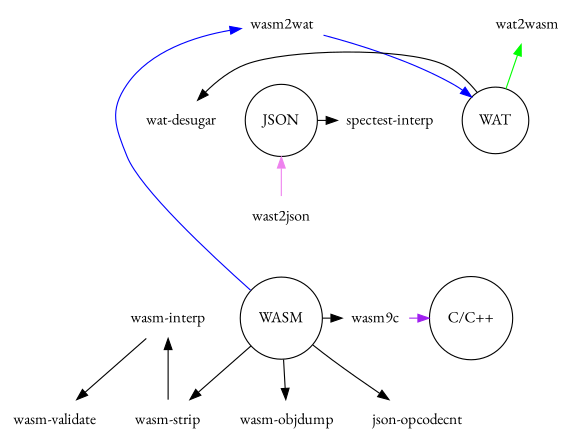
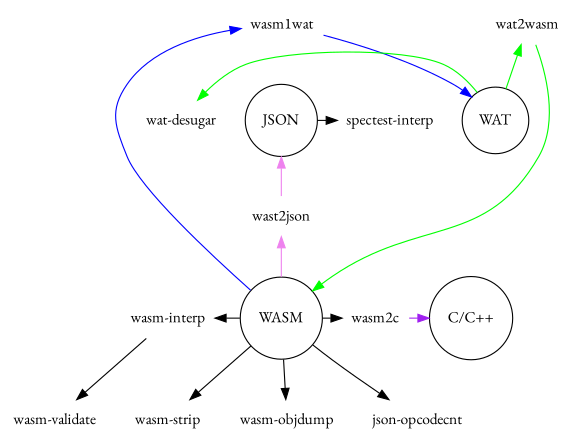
(282, 24) -> (282, 24)
(342, 52) -> (342, 52)
none -> (491, 209)
none -> (281, 262)
(376, 318) -> (376, 318)
(168, 375) -> (233, 318)
